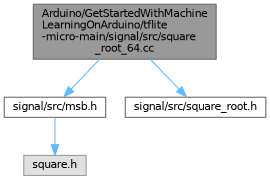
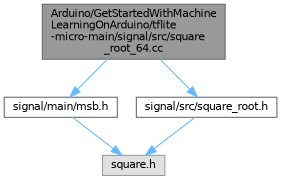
(55, 107) -> (61, 107)
none -> (174, 133)
